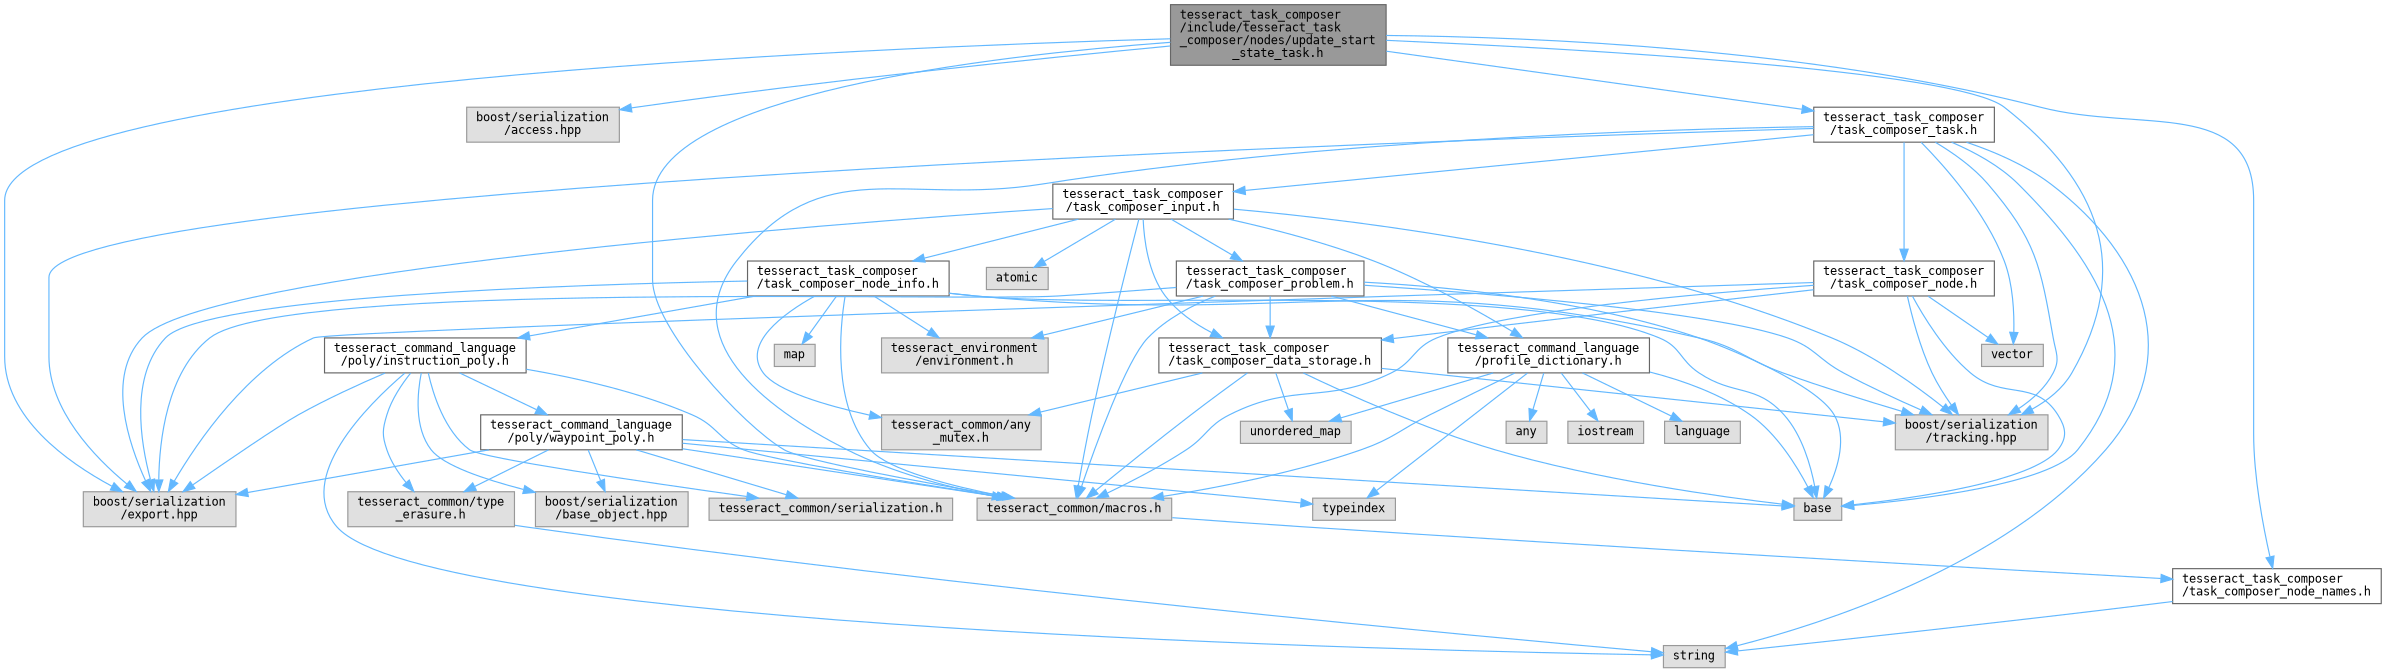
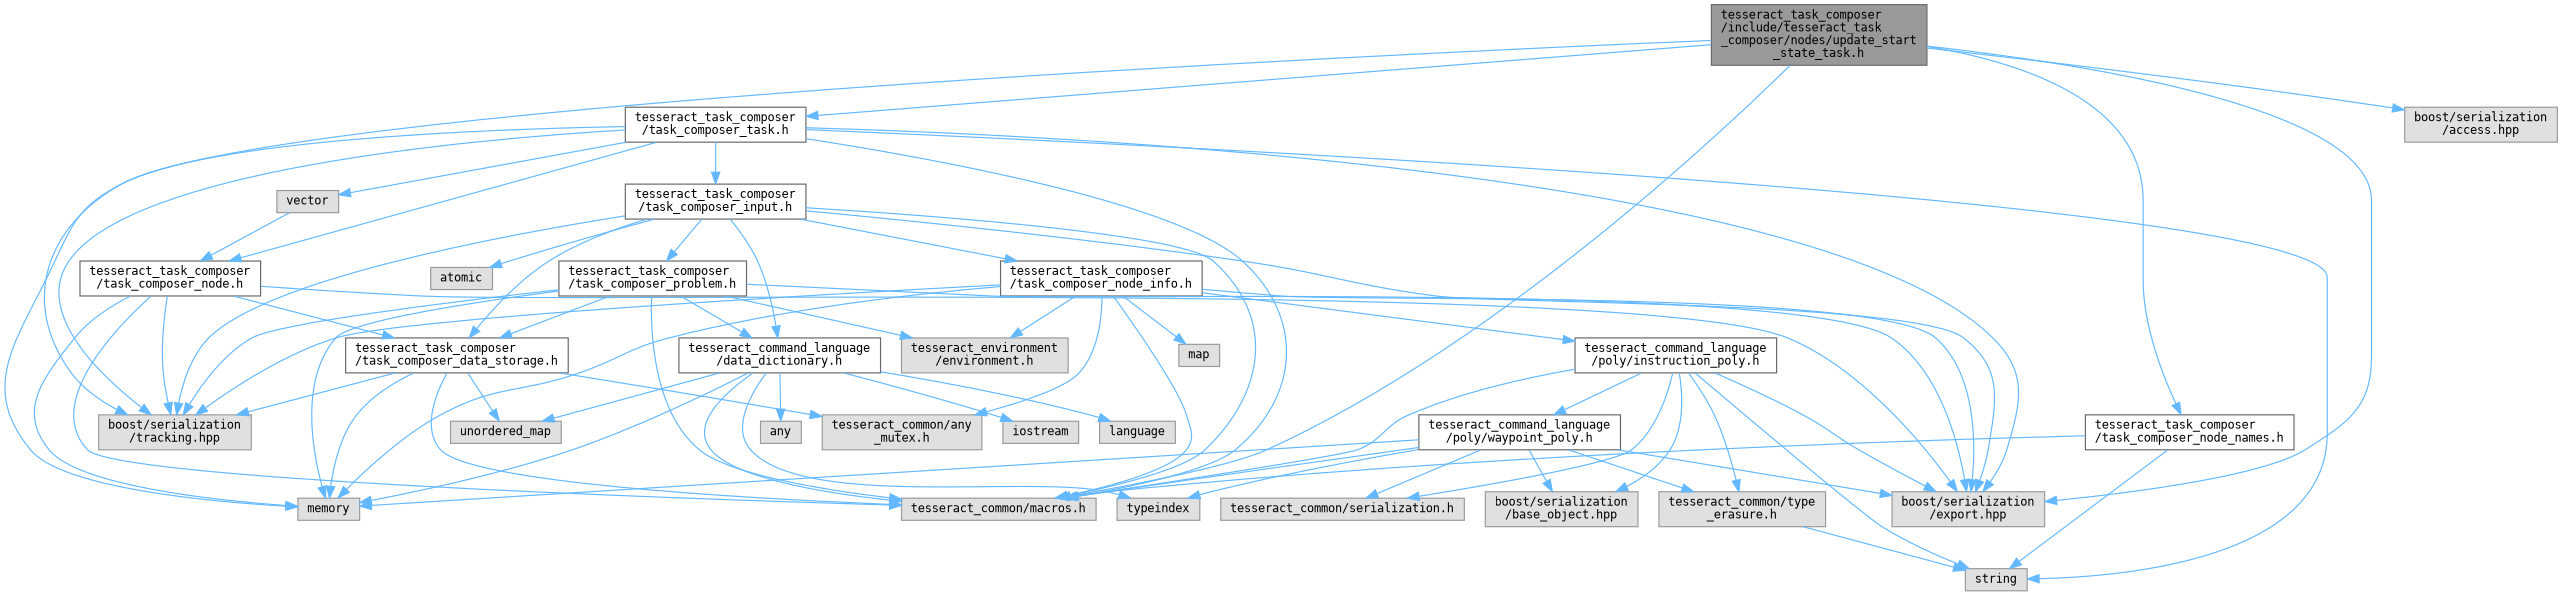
(1958, 317) -> (250, 234)
(1549, 355) -> (780, 355)
(1818, 509) -> (329, 509)
(1666, 550) -> (1551, 458)
